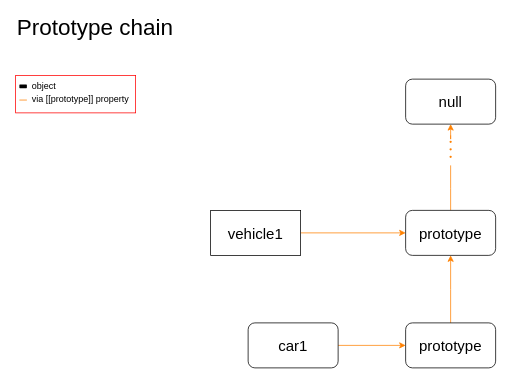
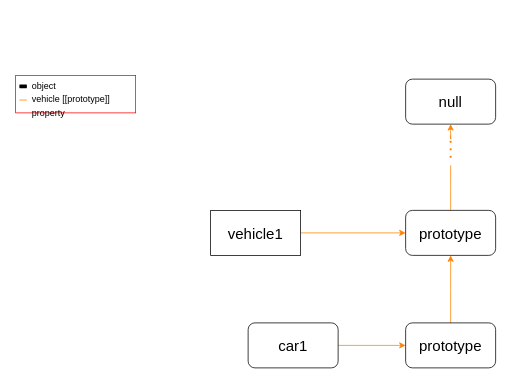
(98, 27) -> none
(84, 88) -> (84, 93)
